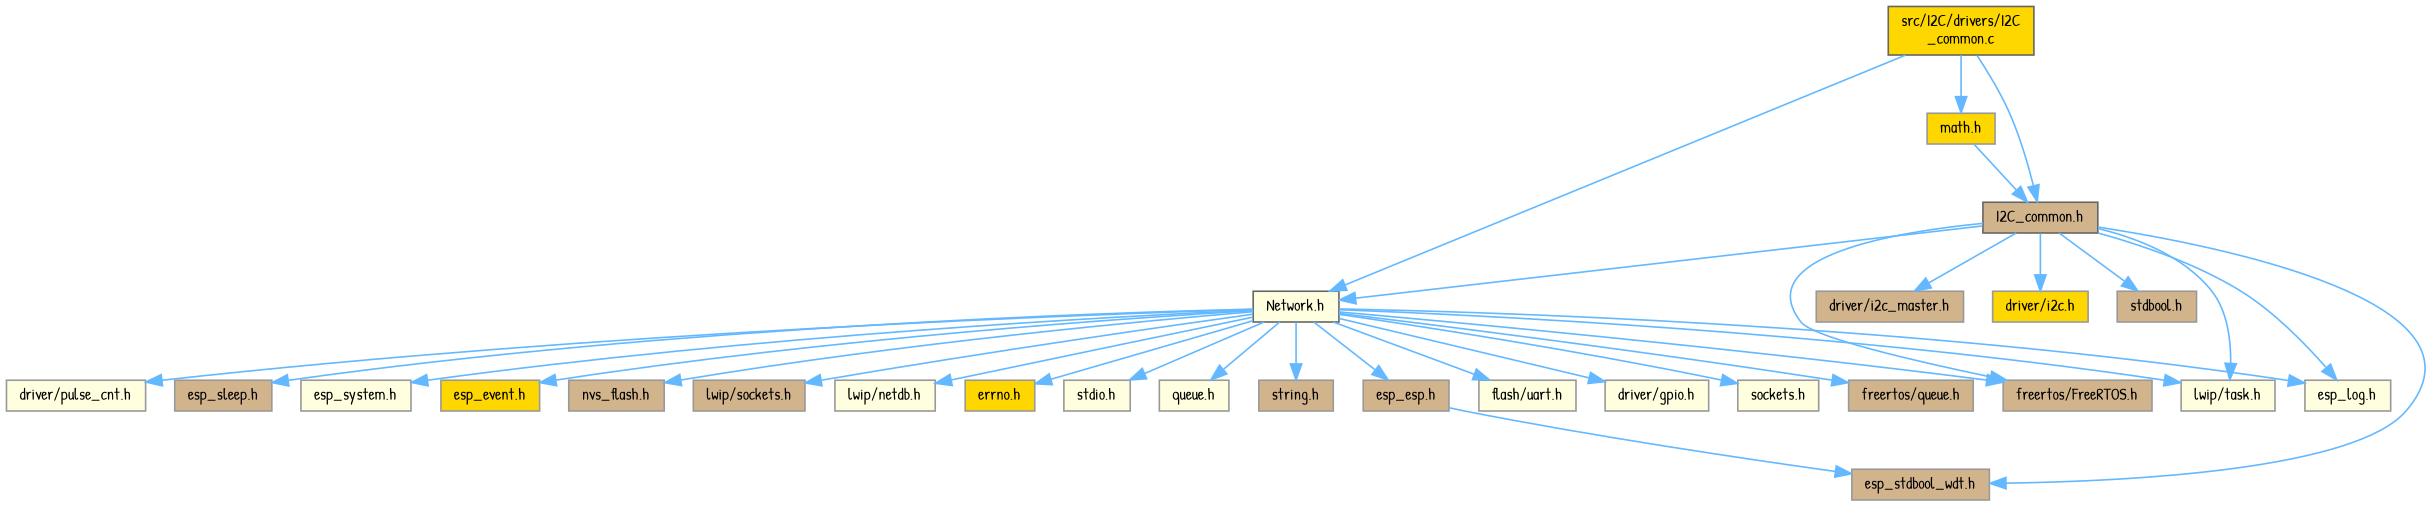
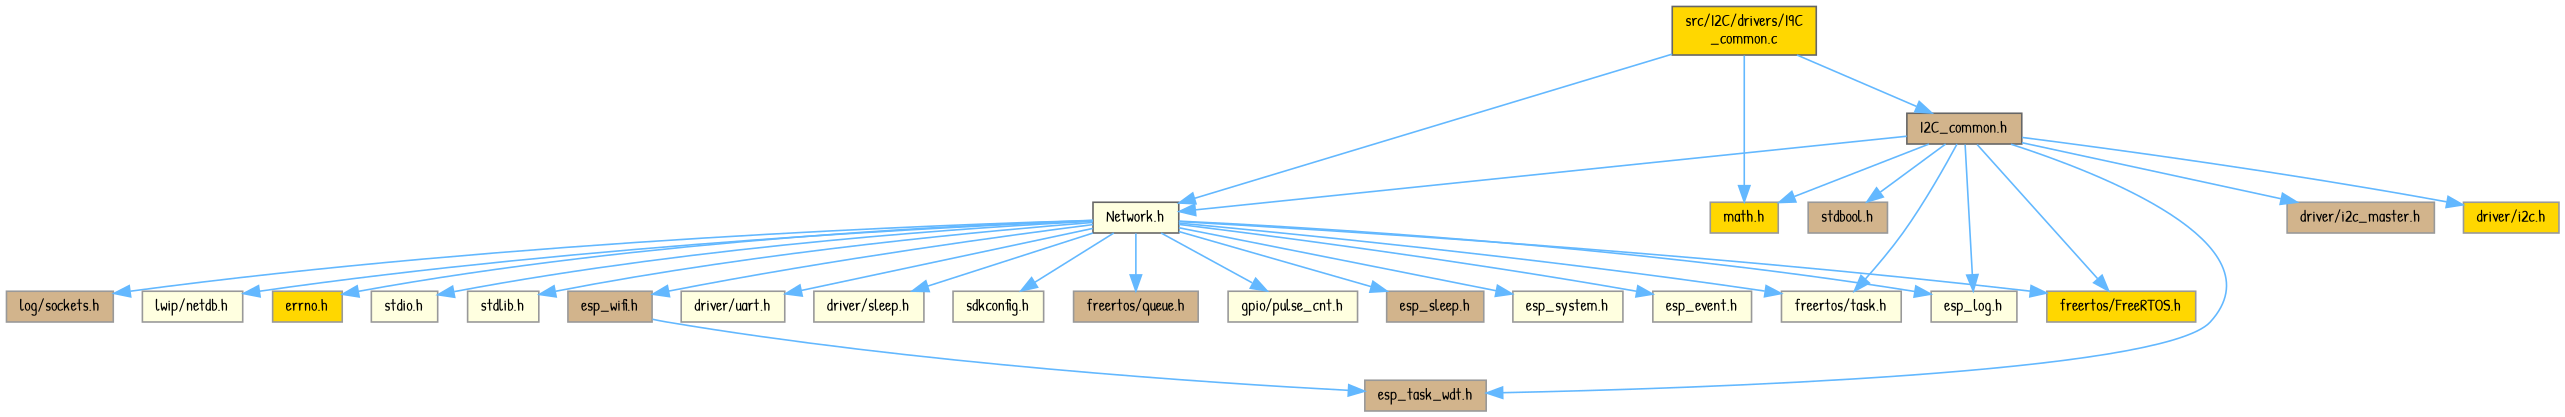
(1961, 31) -> (1744, 31)
(1995, 167) -> (1862, 170)
(76, 396) -> (1293, 307)
(490, 396) -> (1702, 307)
(616, 396) -> none
(749, 396) -> (60, 307)
(1194, 396) -> (503, 307)
(1296, 396) -> none
(1406, 396) -> (610, 307)
(1527, 396) -> (733, 307)
(1657, 396) -> (869, 307)
(1778, 396) -> (998, 307)
(2078, 396) -> (2121, 307)
(2228, 396) -> (1841, 307)
(1921, 485) -> (1426, 396)
